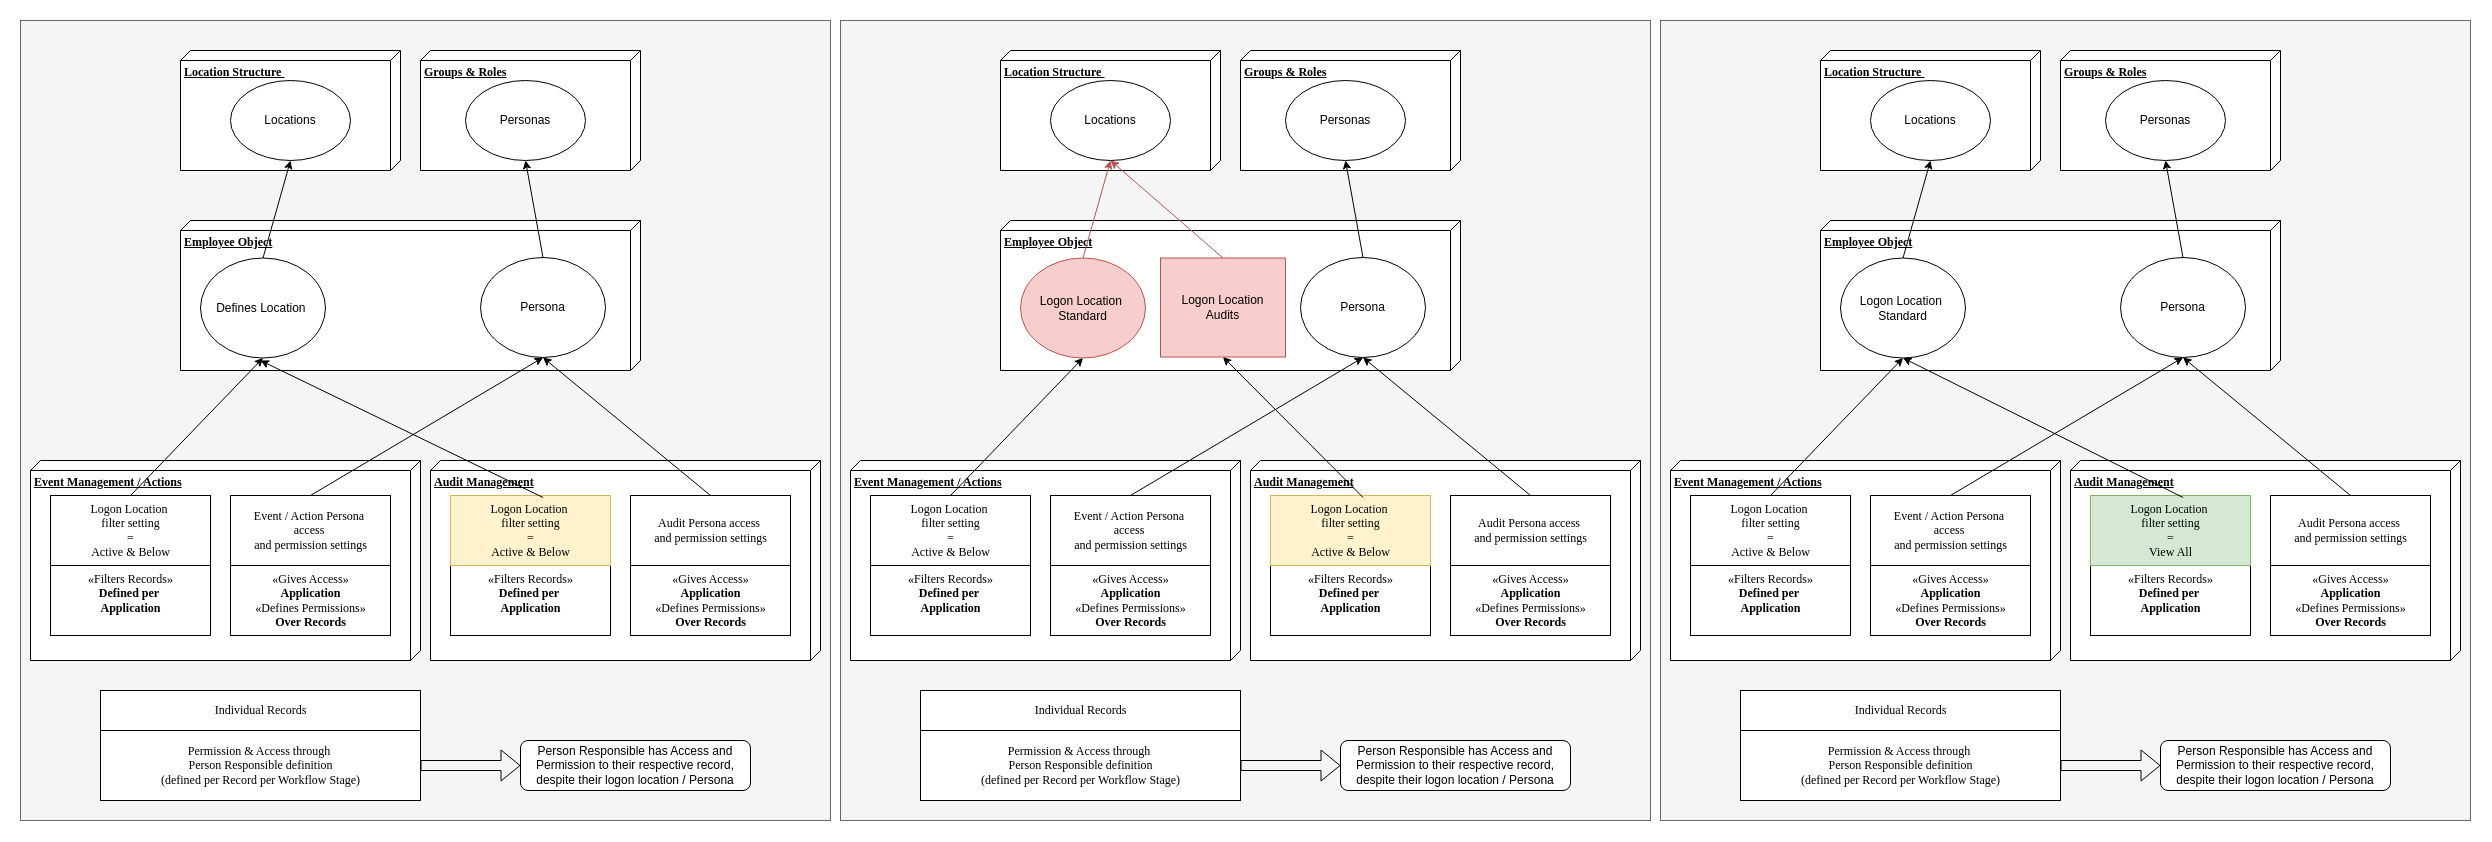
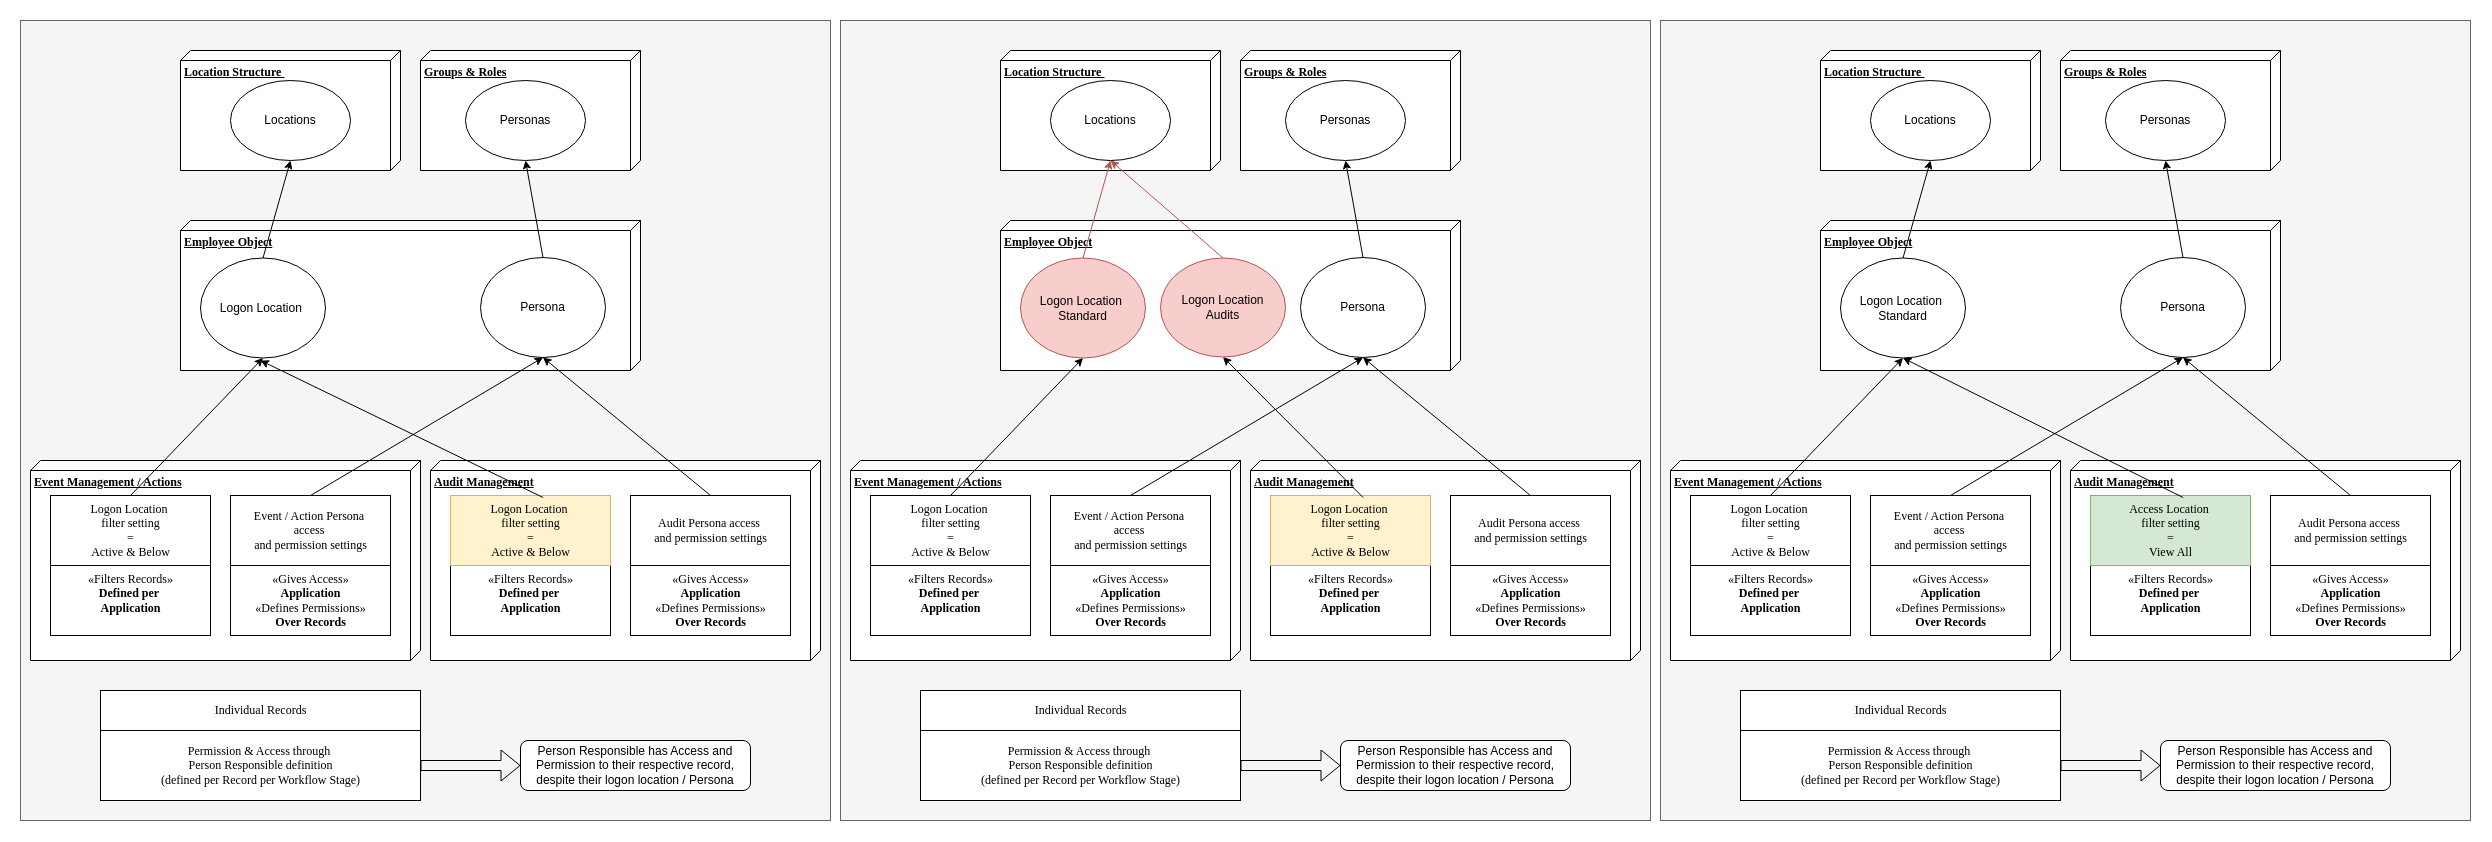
(1223, 308) -> (1223, 308)
(263, 309) -> (263, 309)
(2171, 531) -> (2171, 531)
